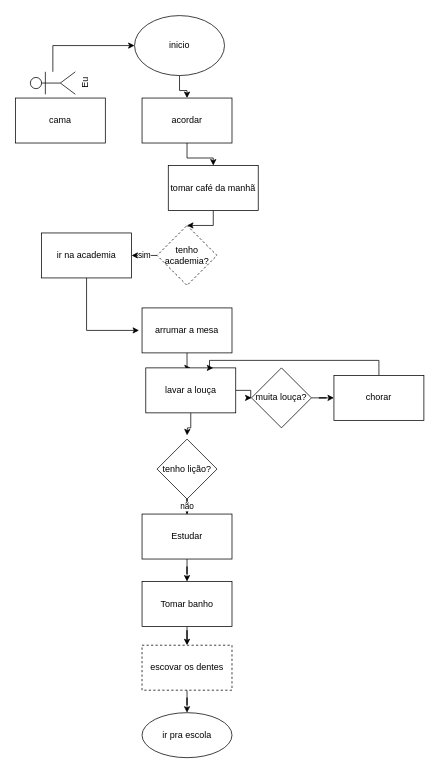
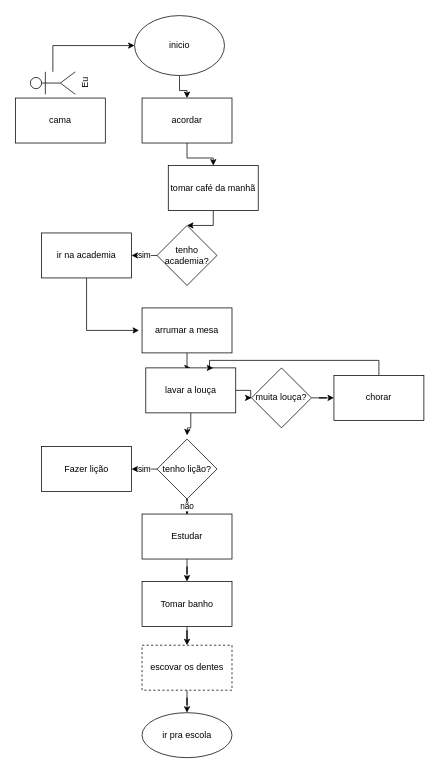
(187, 255) -> (187, 255)
none -> (87, 469)
none -> (144, 469)
